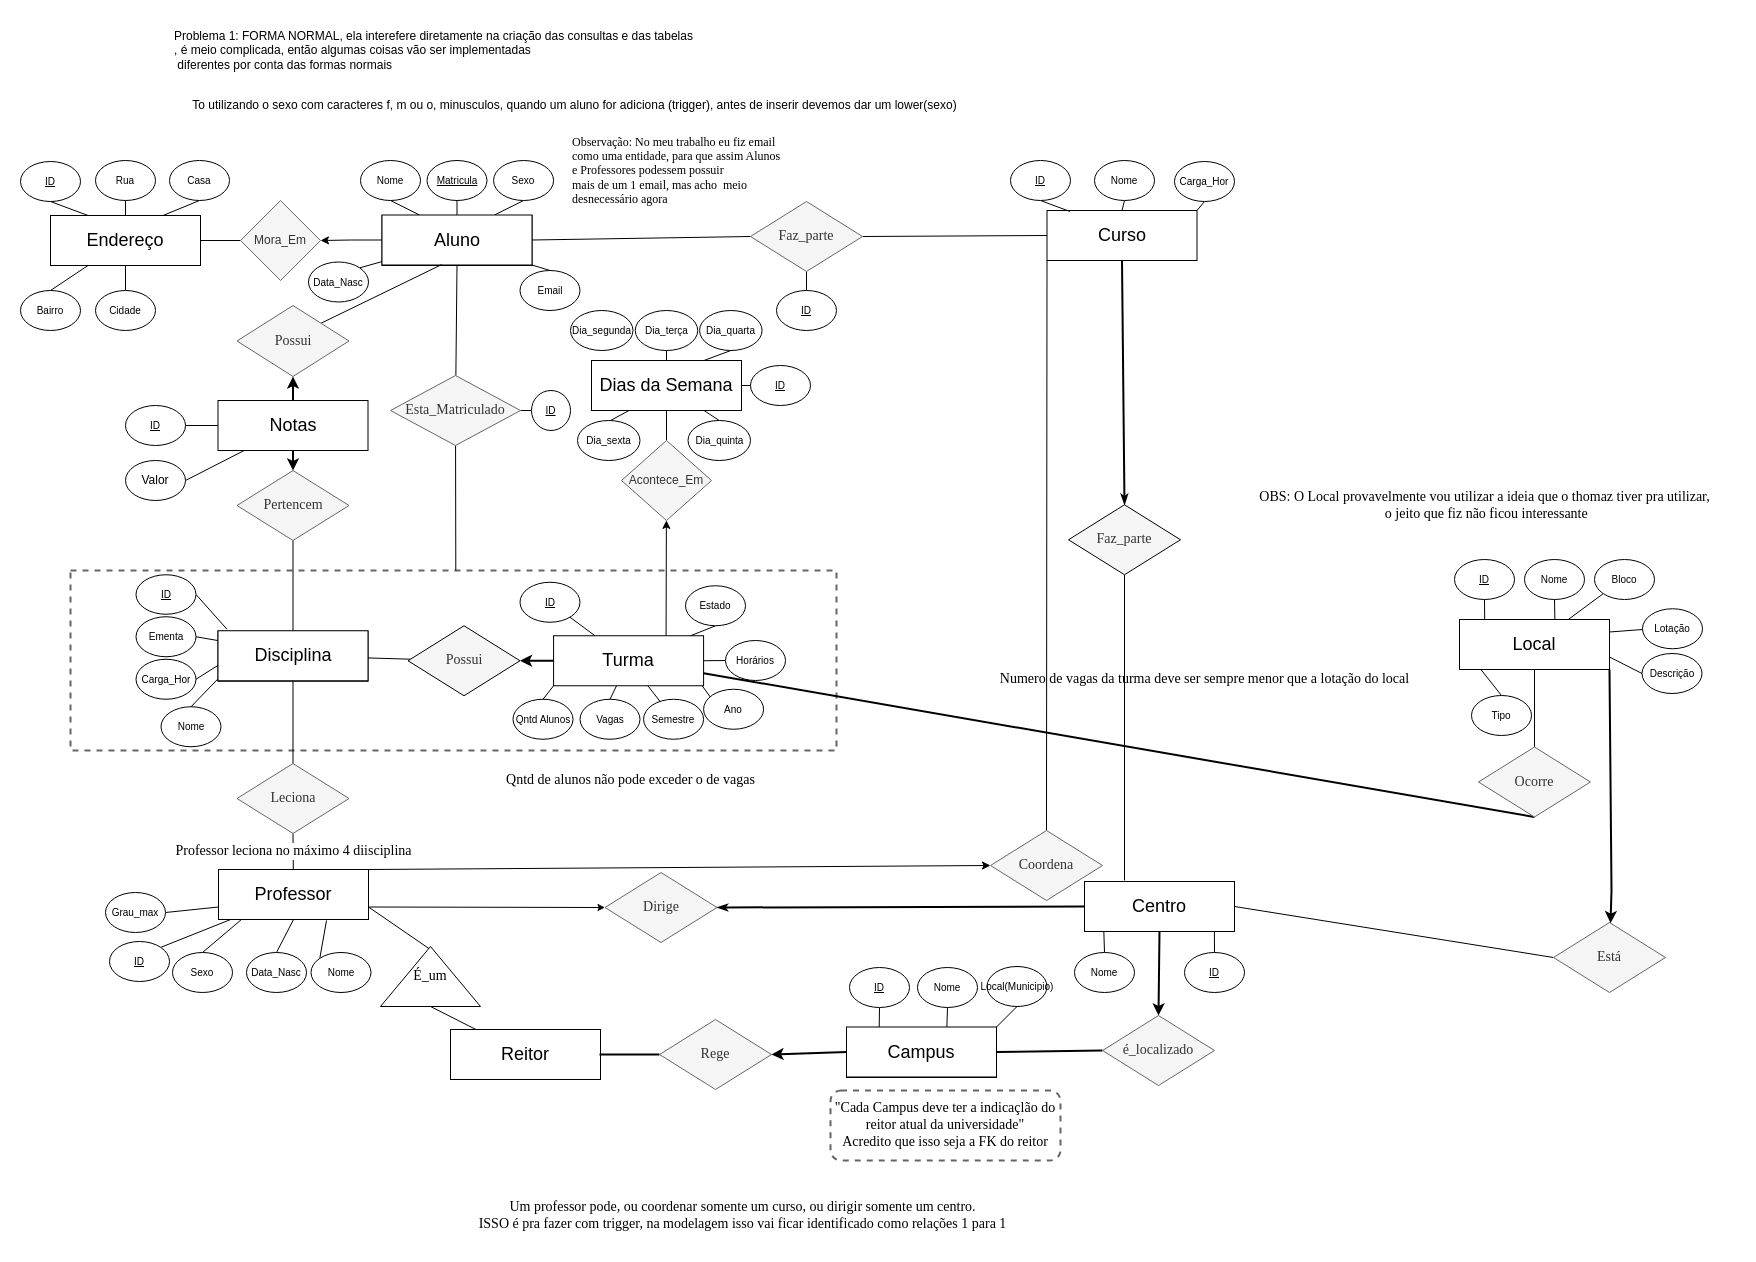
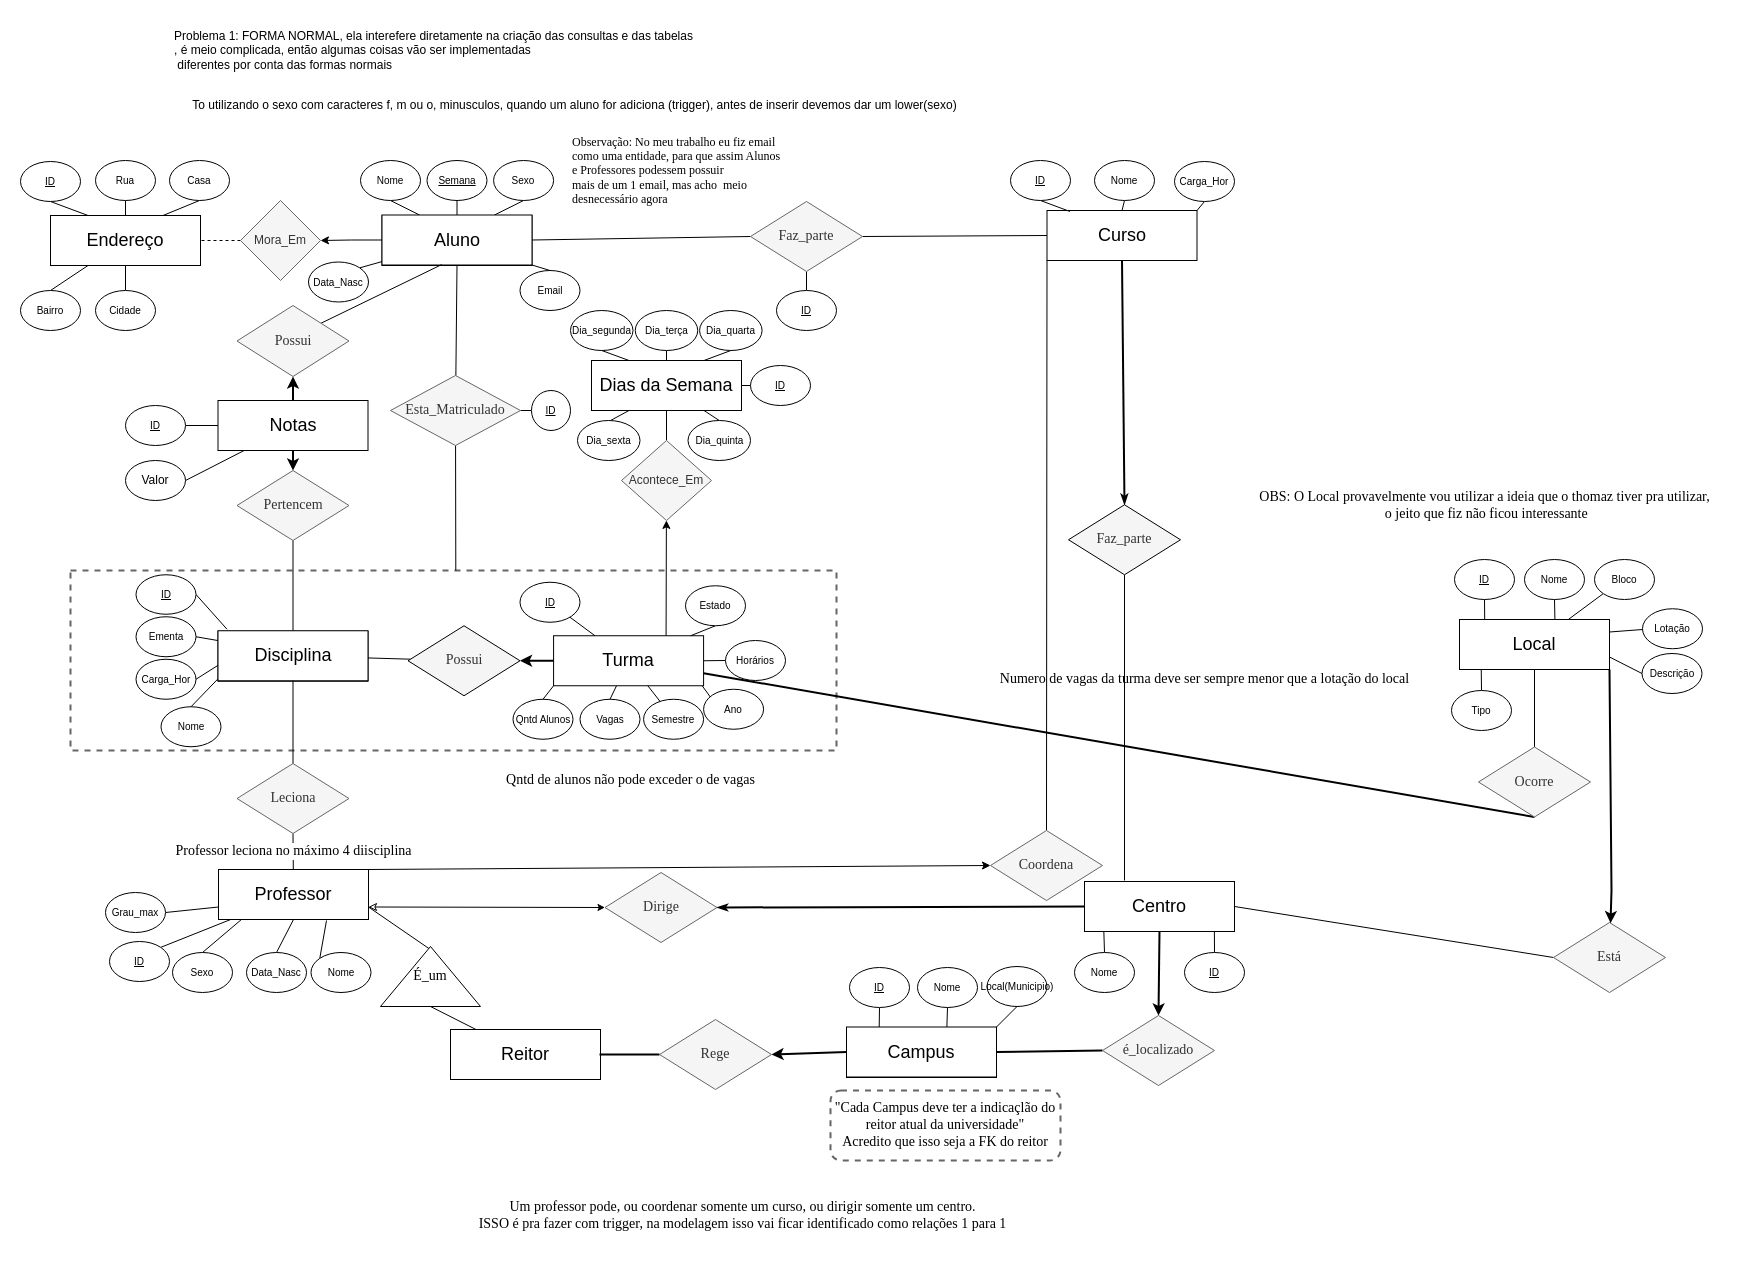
(458, 181) -> (458, 181)
(220, 241) -> (220, 241)
none -> (616, 356)
(1502, 716) -> (1482, 711)
(375, 907) -> (377, 907)
